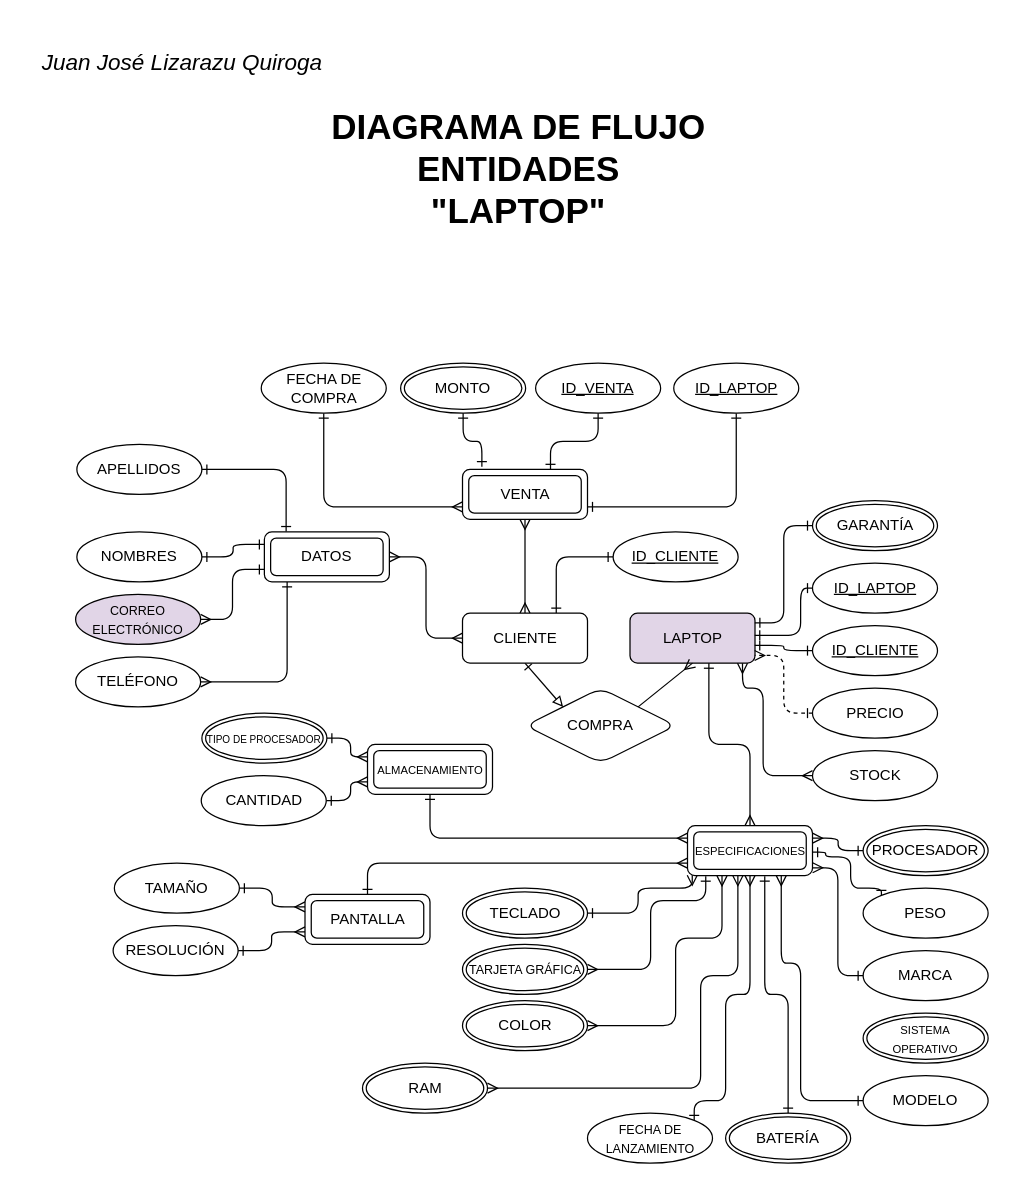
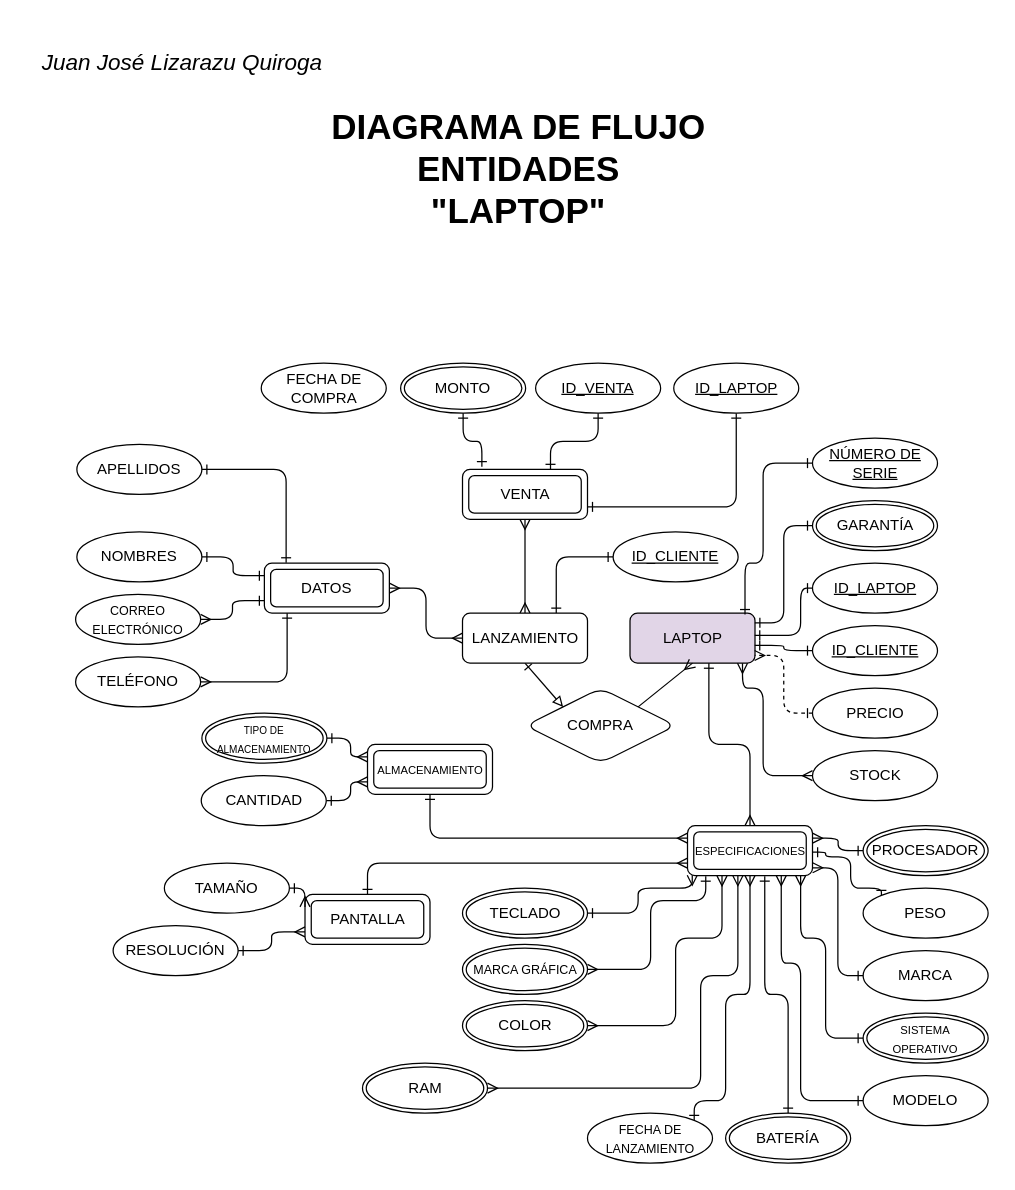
none -> (875, 463)
(351, 507) -> none
none -> (763, 520)
(327, 557) -> (327, 588)
(138, 619) -> (138, 619)
(526, 638) -> (526, 638)
(264, 738) -> (264, 738)
(177, 888) -> (227, 888)
none -> (826, 967)
(526, 969) -> (526, 969)
